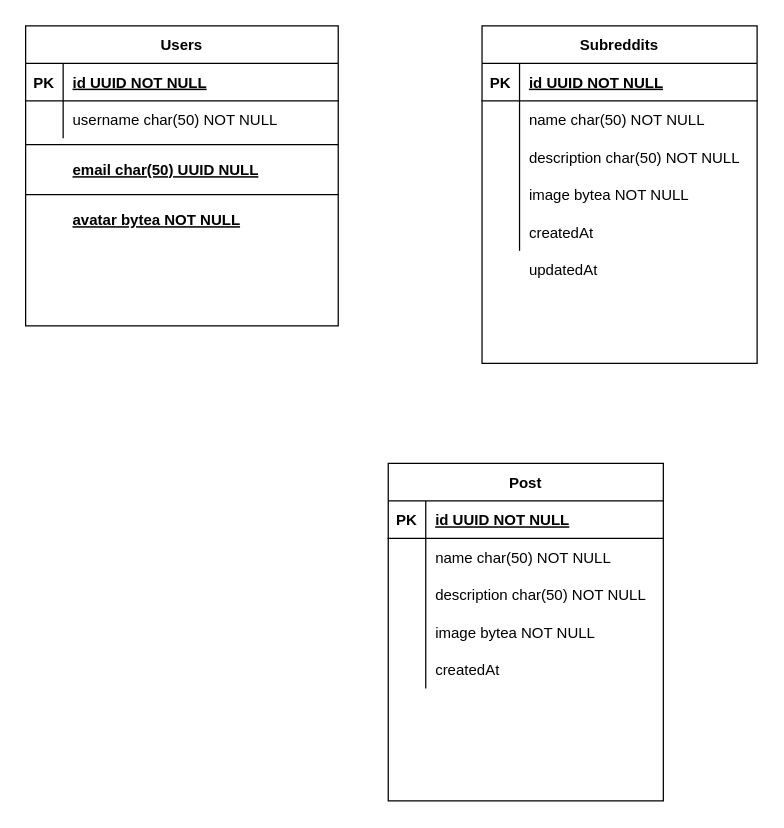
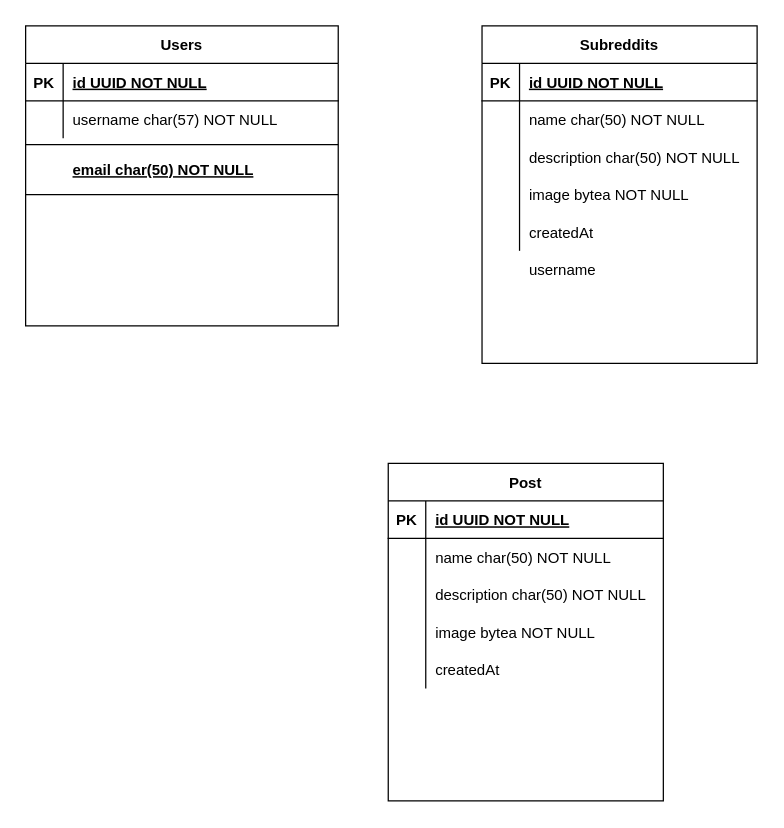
(176, 120) -> (176, 120)
(164, 170) -> (159, 170)
(201, 219) -> none
(567, 270) -> (562, 270)
